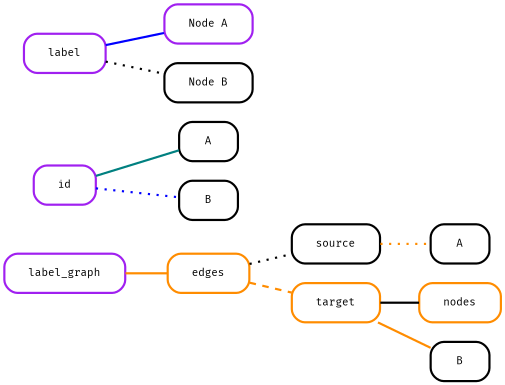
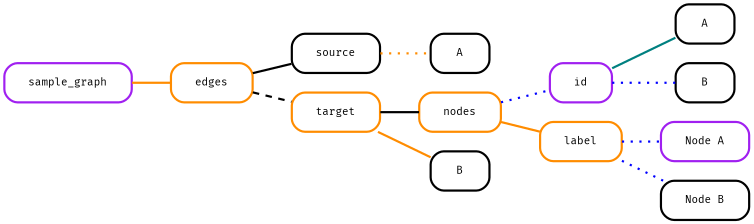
(135, 39) -> (641, 142)
(65, 53) -> (581, 142)
(135, 68) -> (643, 171)
none -> (525, 96)
none -> (520, 127)
(271, 259) -> (272, 68)
(65, 273) -> (68, 83)
(271, 288) -> (272, 97)
